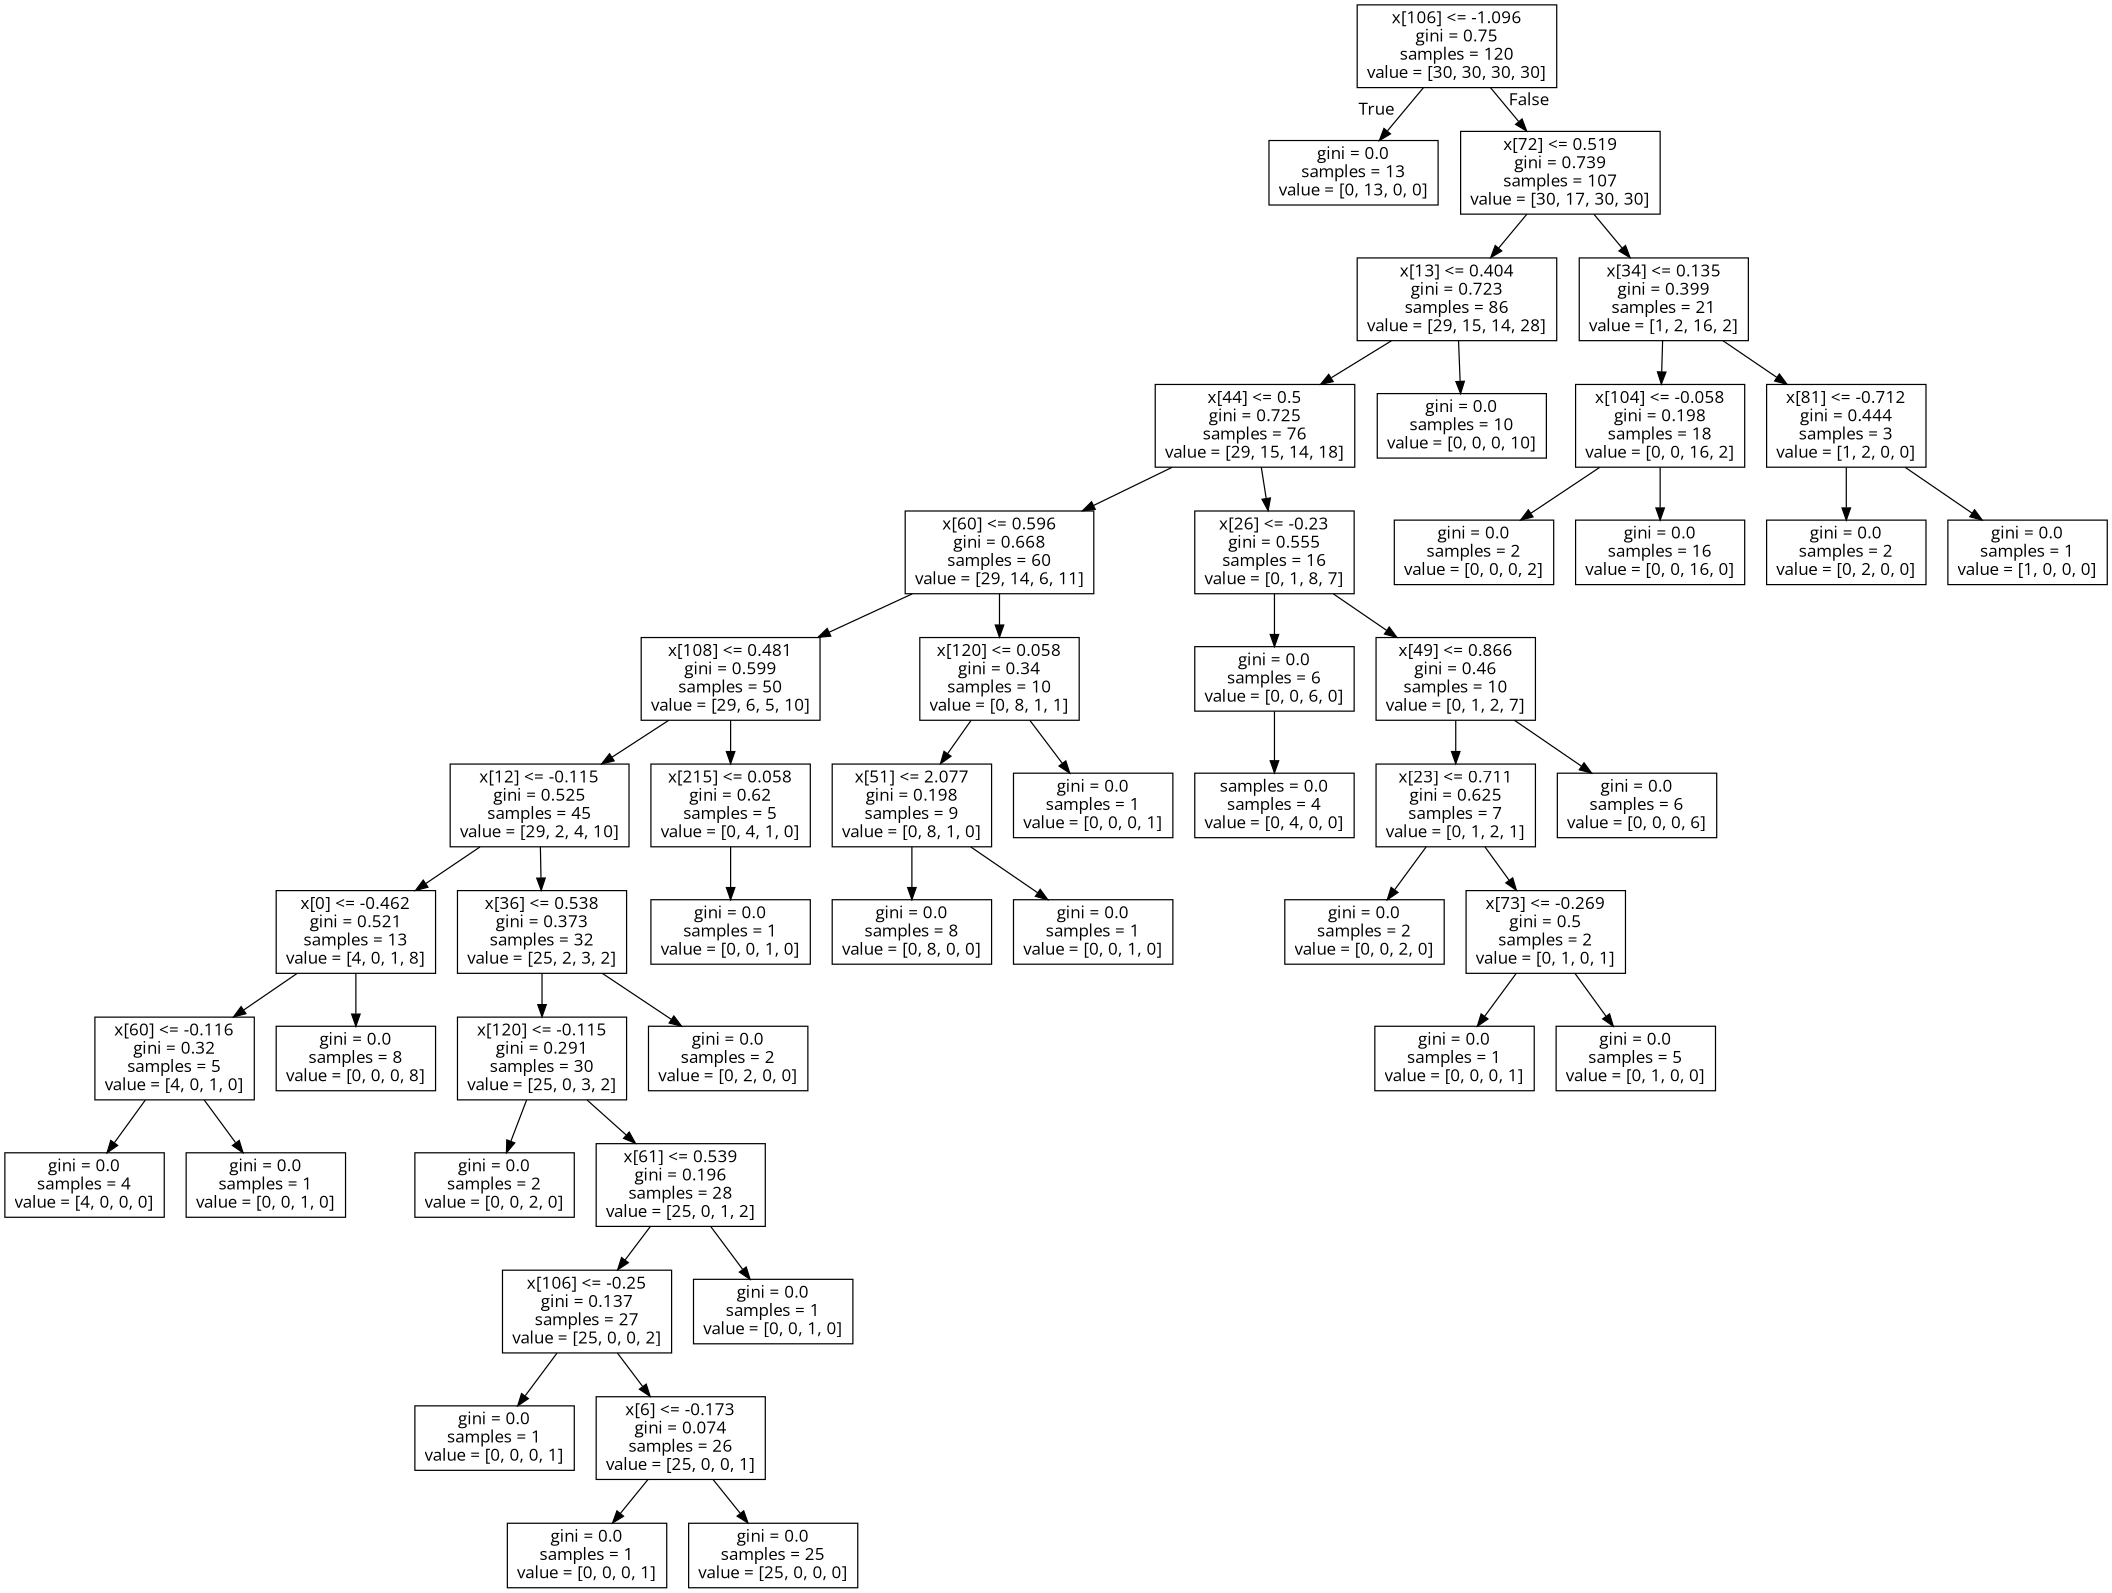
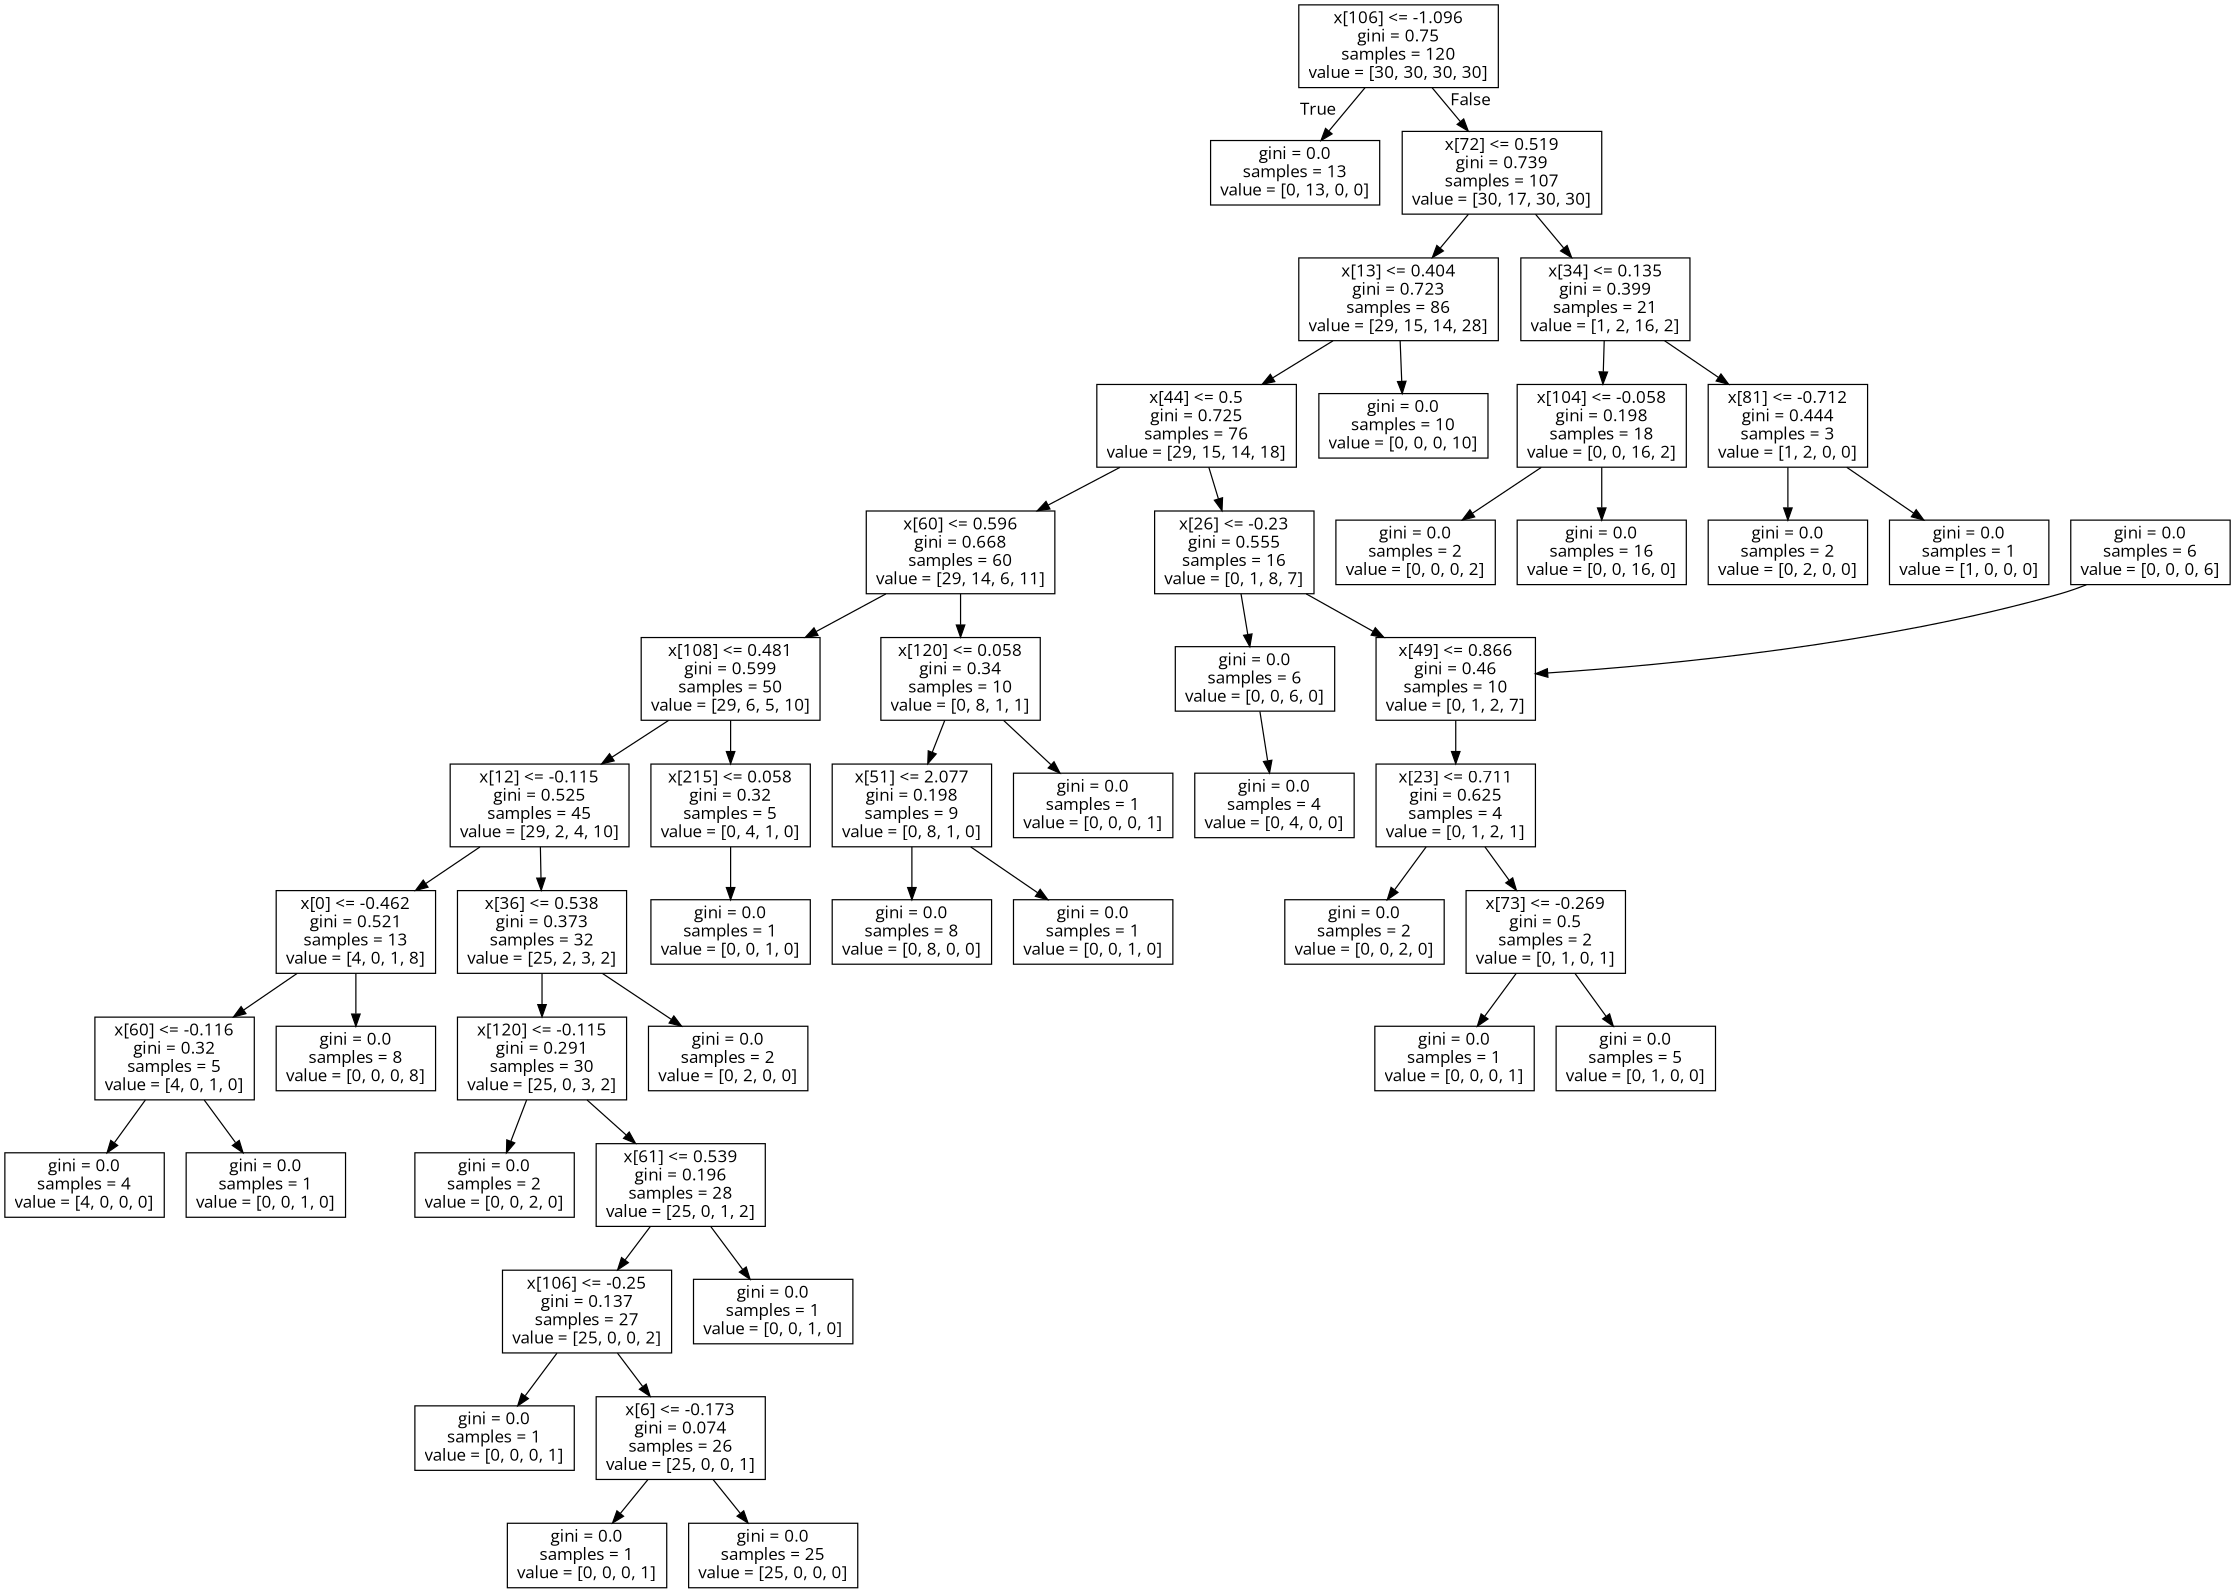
(1548, 743) -> (1820, 644)
(731, 805) -> (731, 805)
(1274, 805) -> (1274, 805)
(1456, 805) -> (1456, 805)
